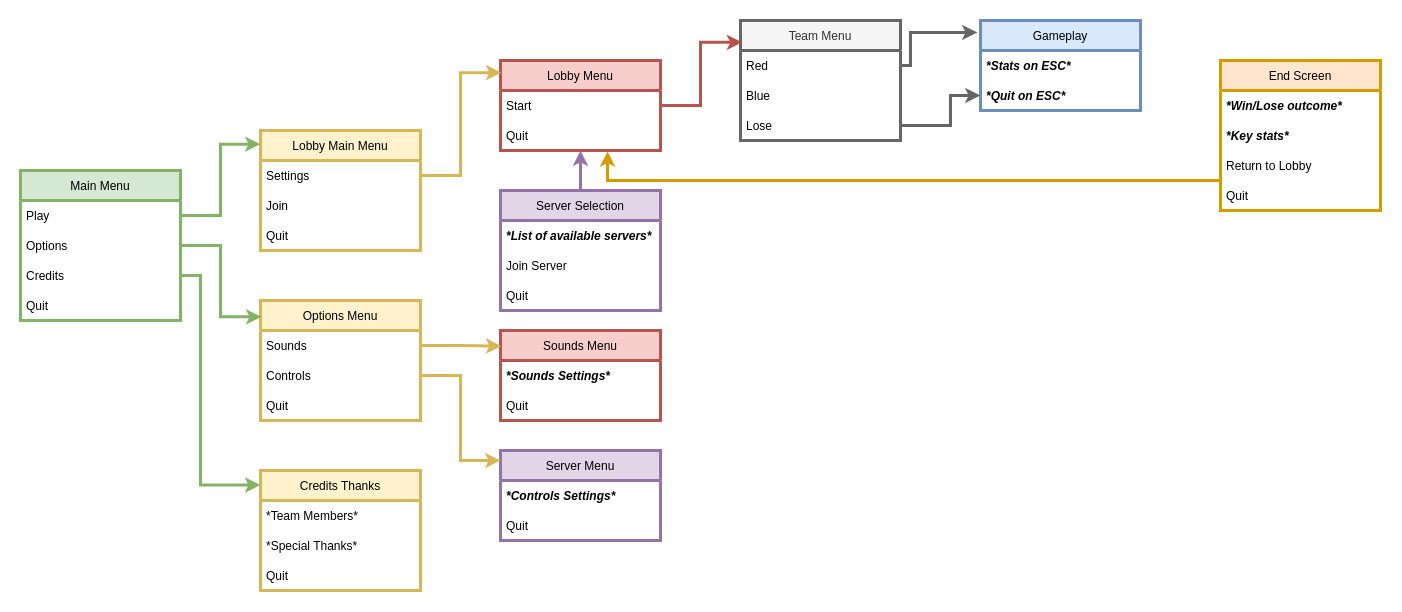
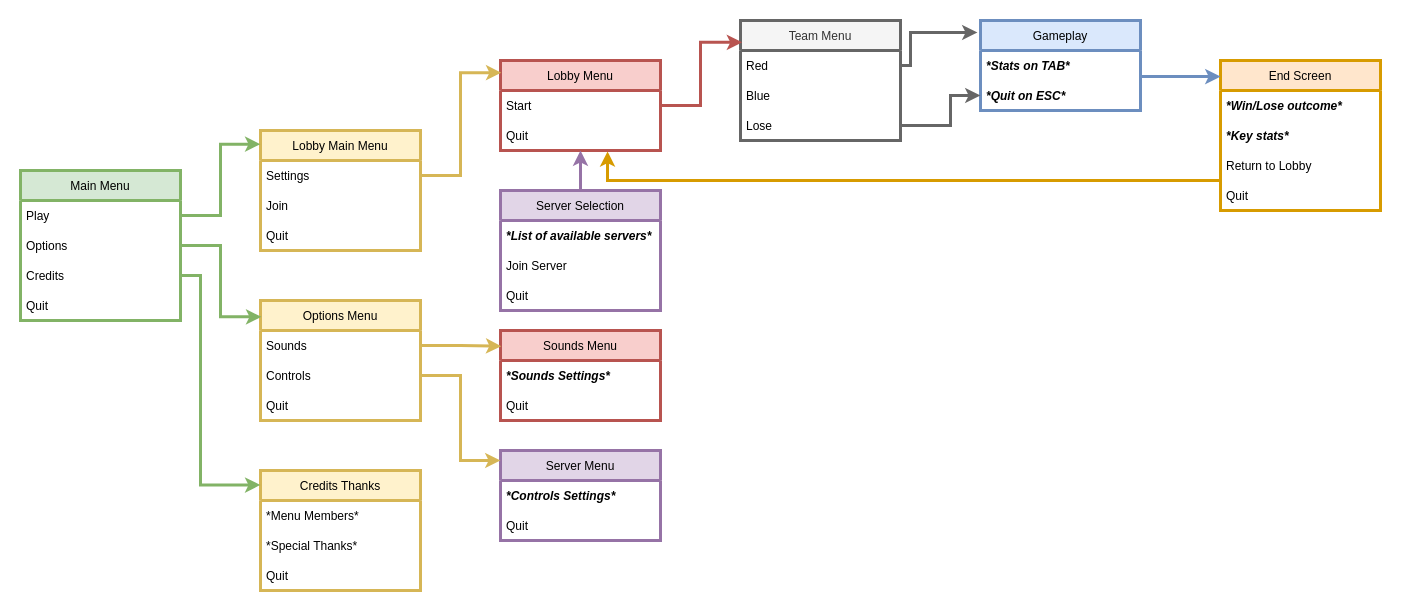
(1030, 66) -> (1030, 66)
none -> (1176, 77)
(311, 516) -> (311, 516)
